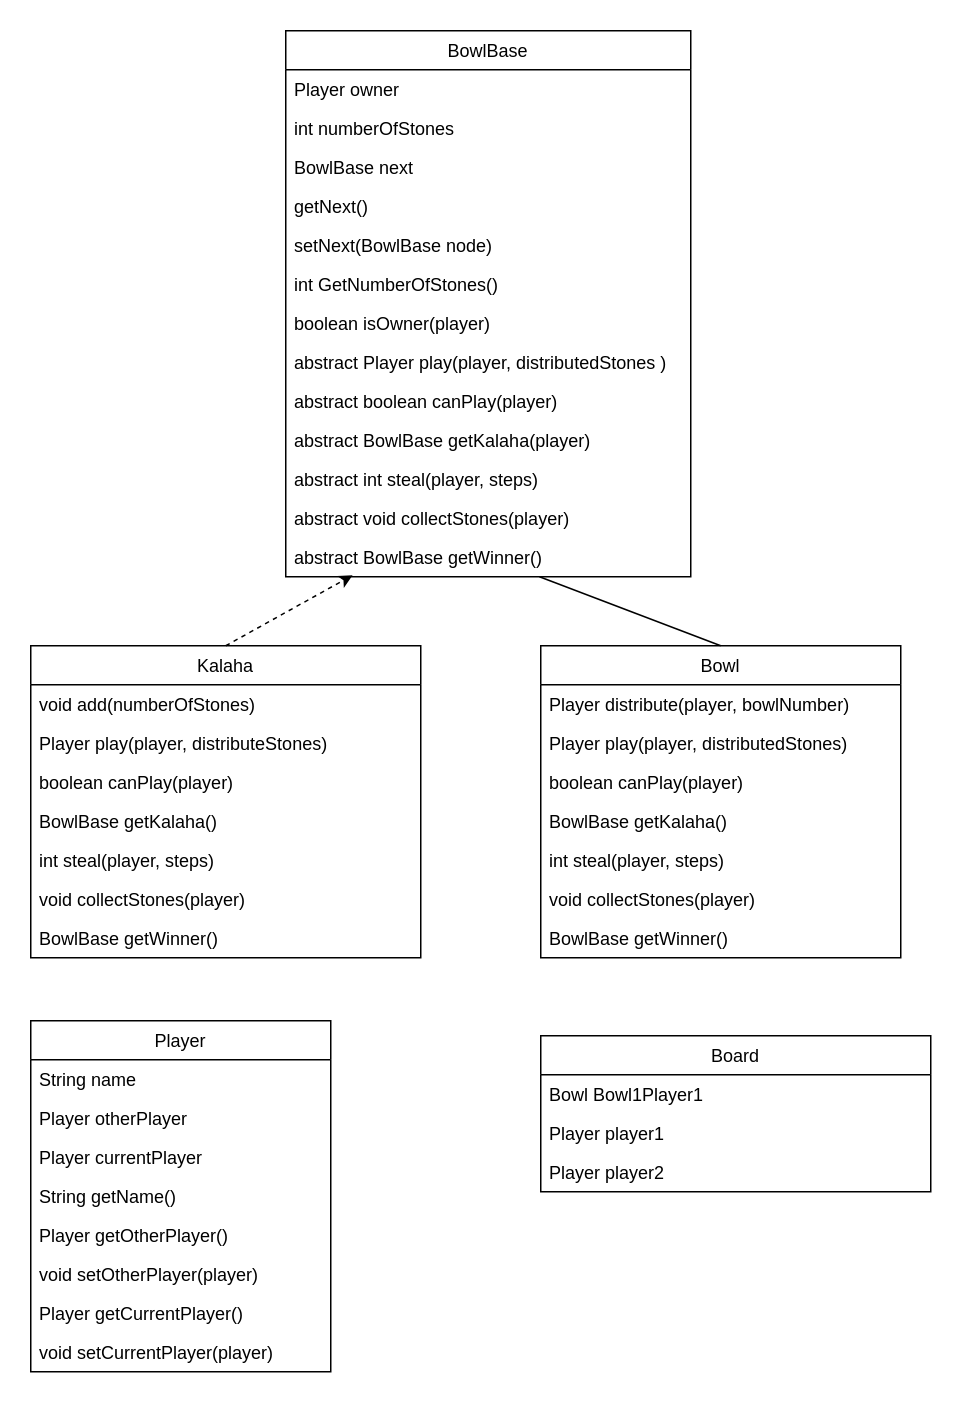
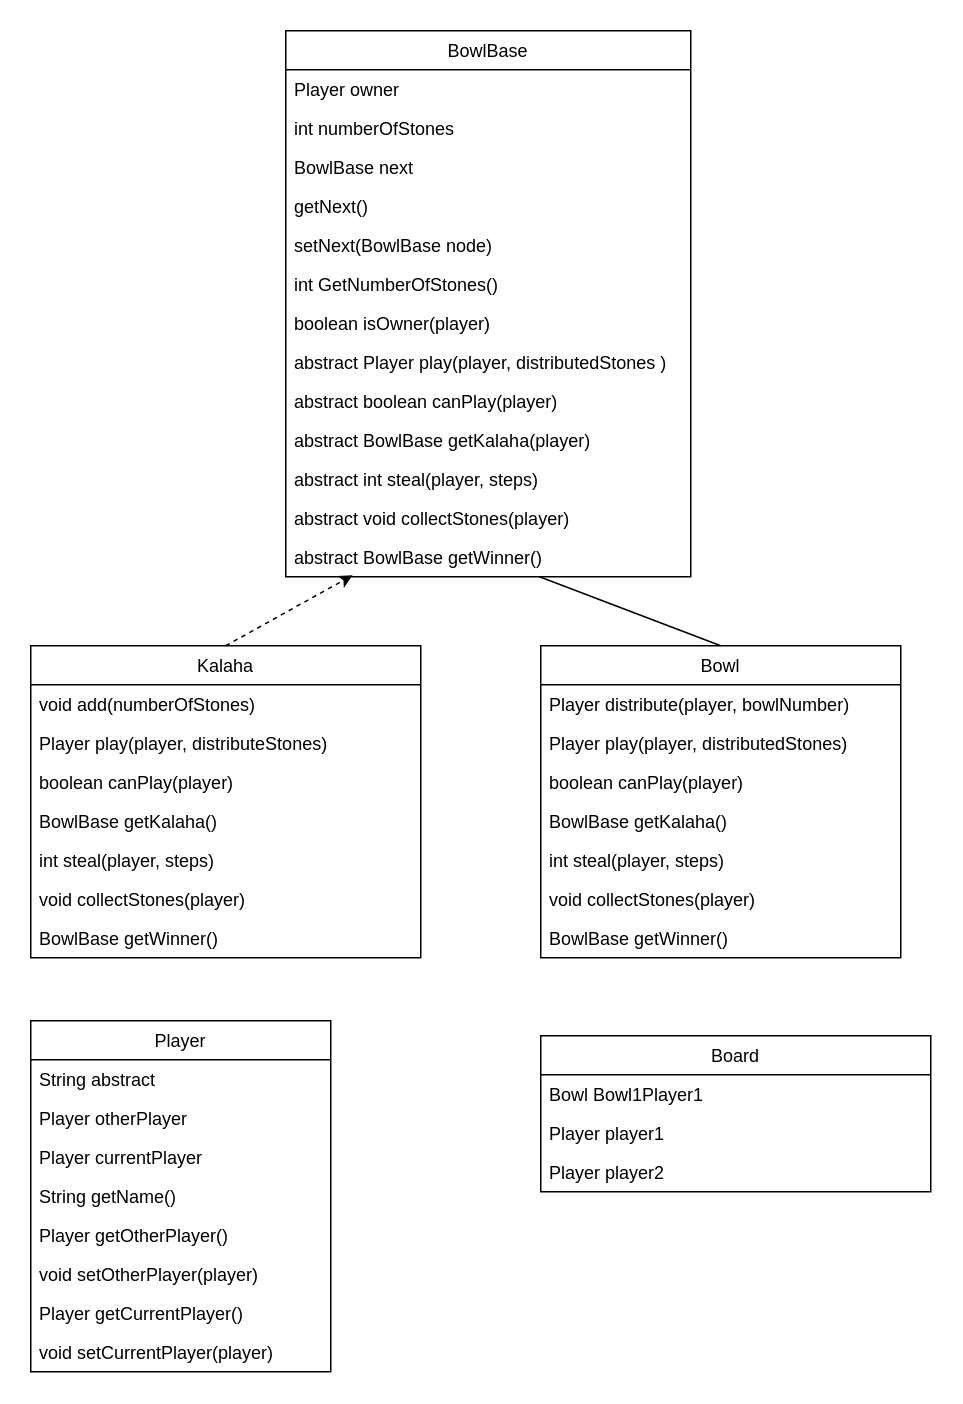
(90, 1080) -> (110, 1080)
